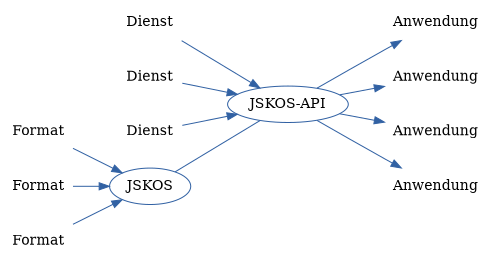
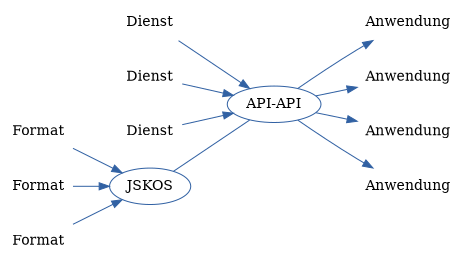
(288, 104) -> (274, 104)
